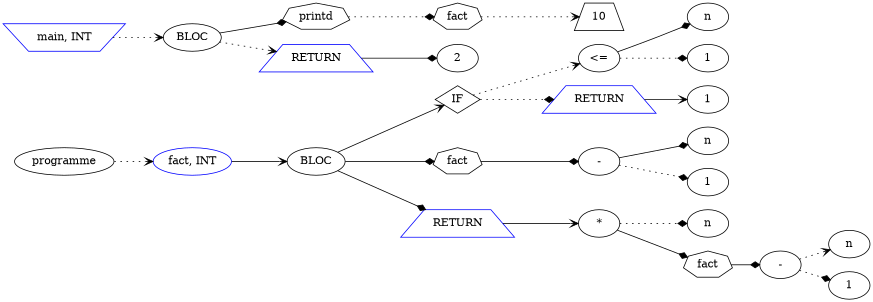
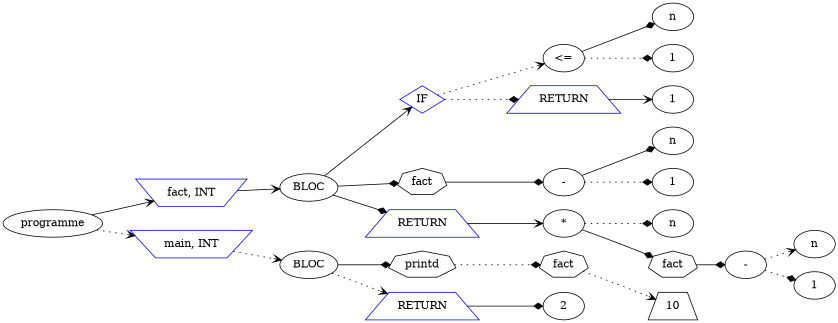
(458, 99) -> (422, 99)
(130, 161) -> (119, 209)
(192, 161) -> (191, 193)
none -> (112, 232)
